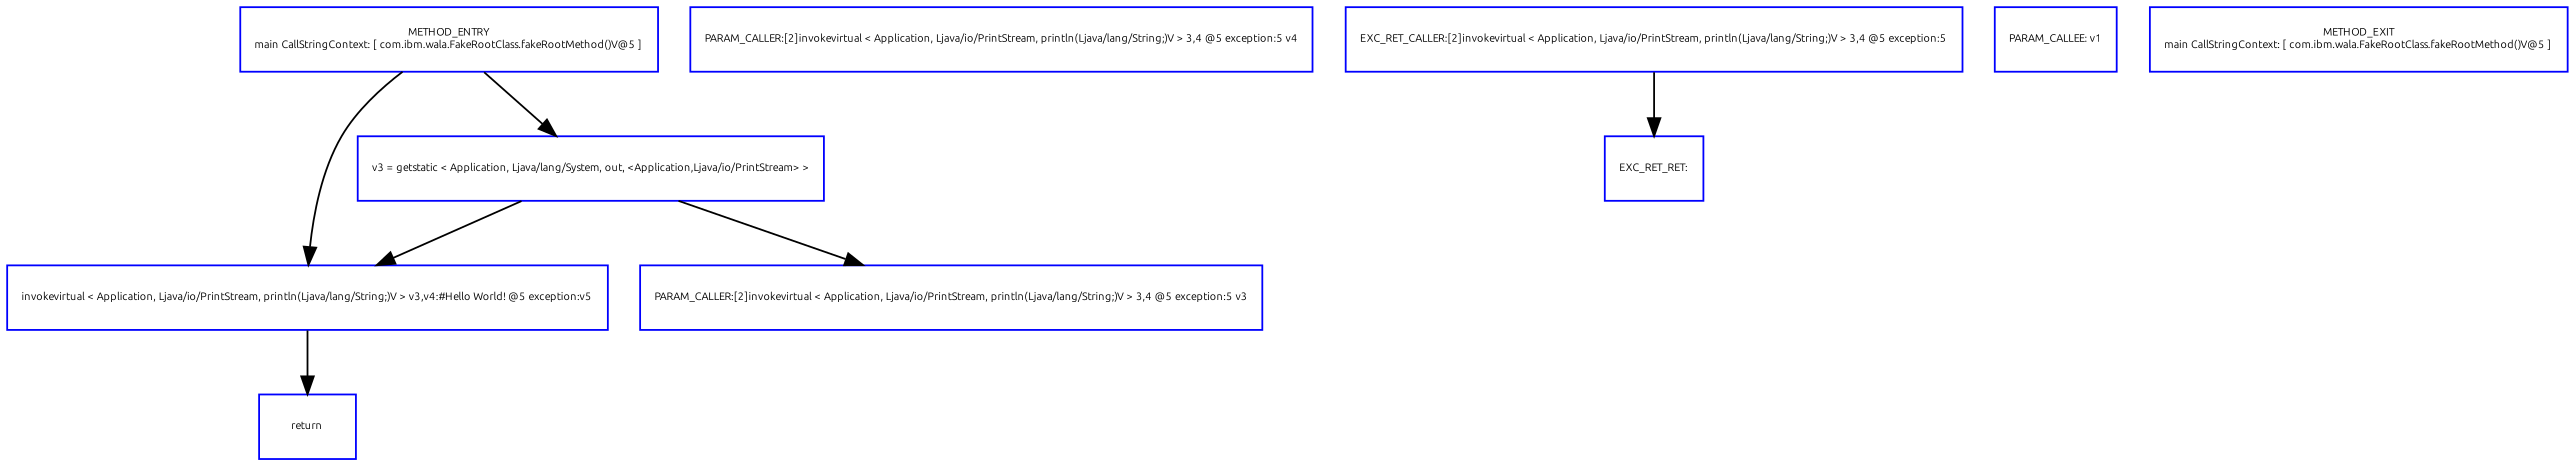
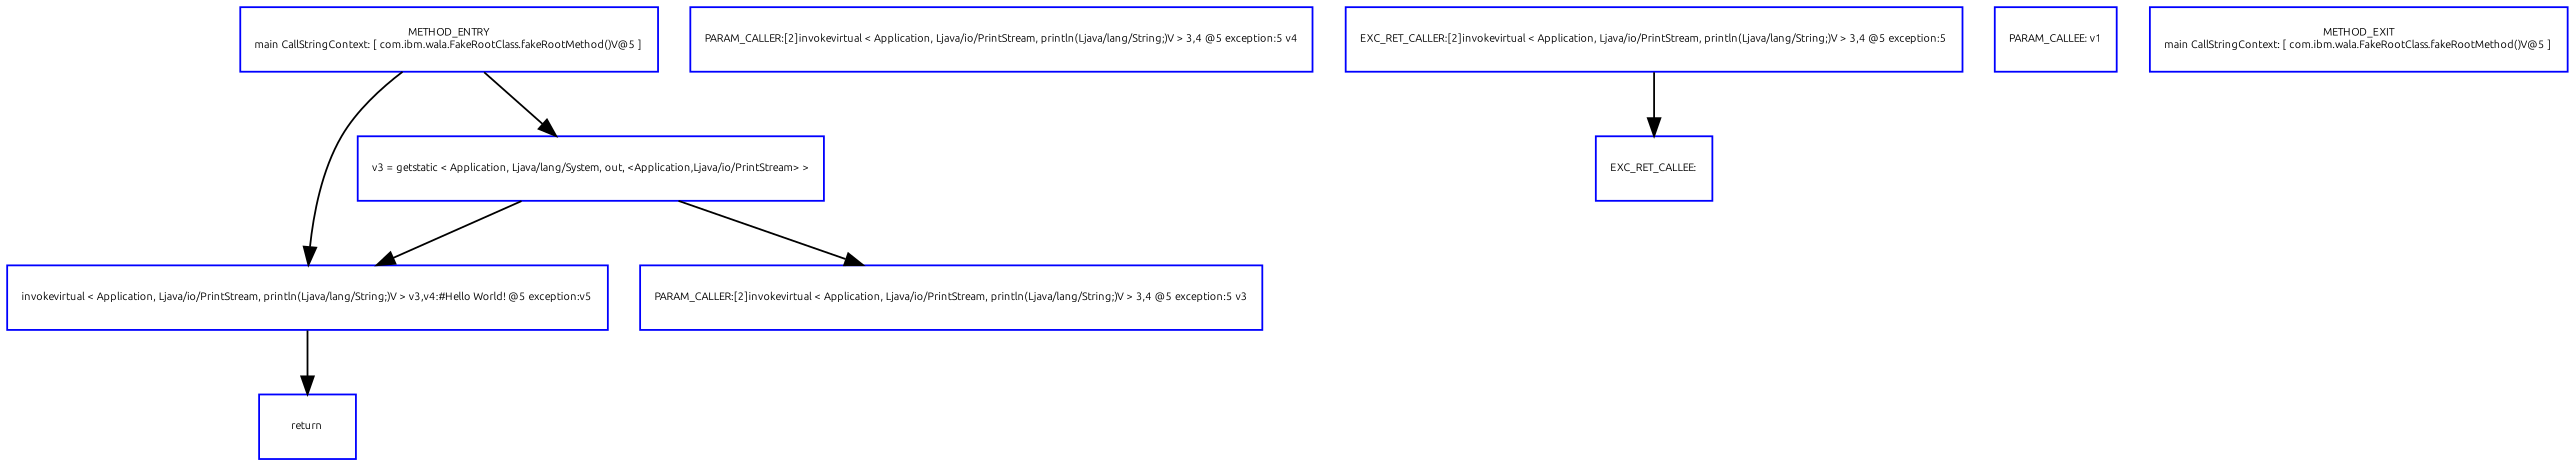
(1654, 169) -> (1654, 169)
